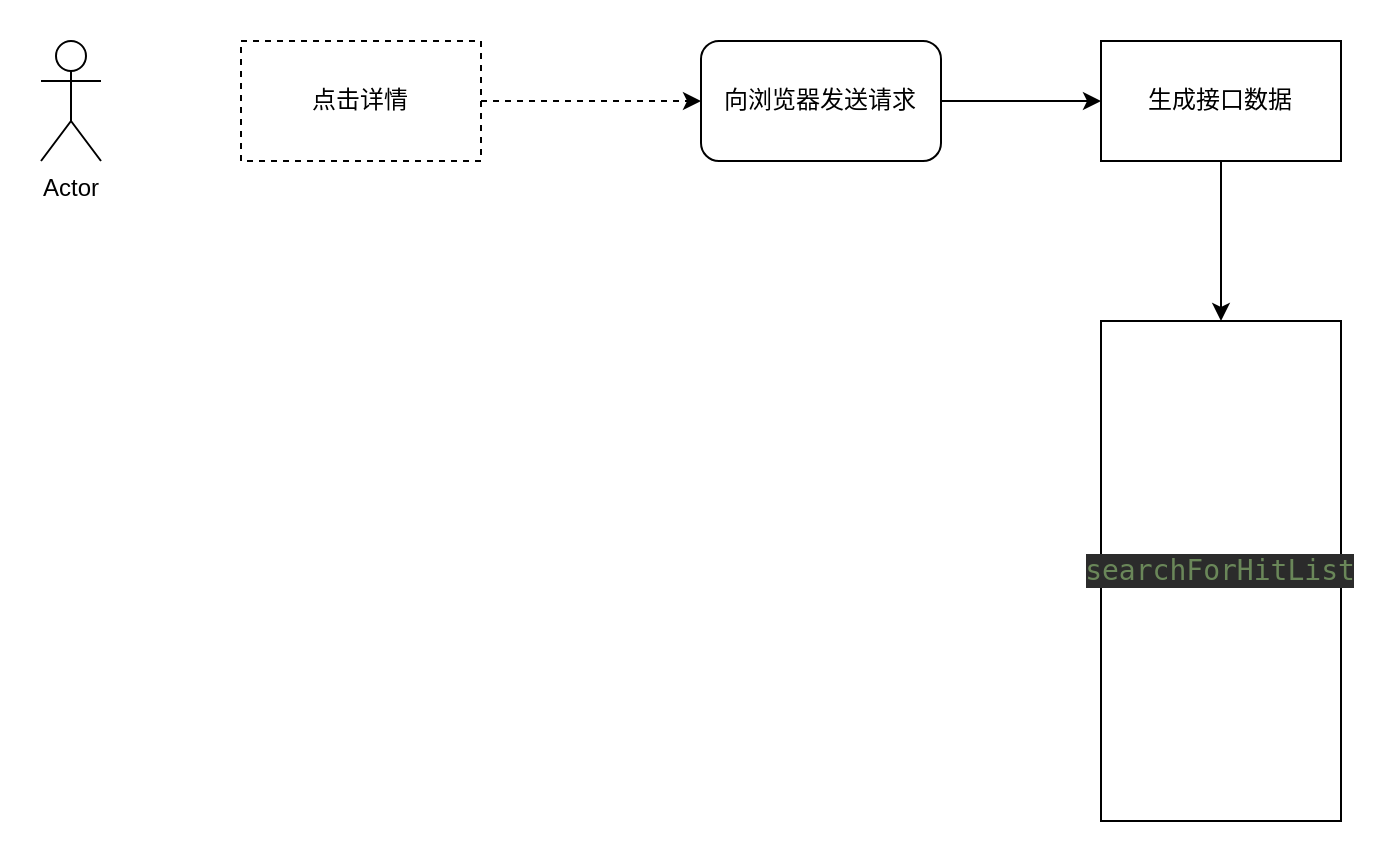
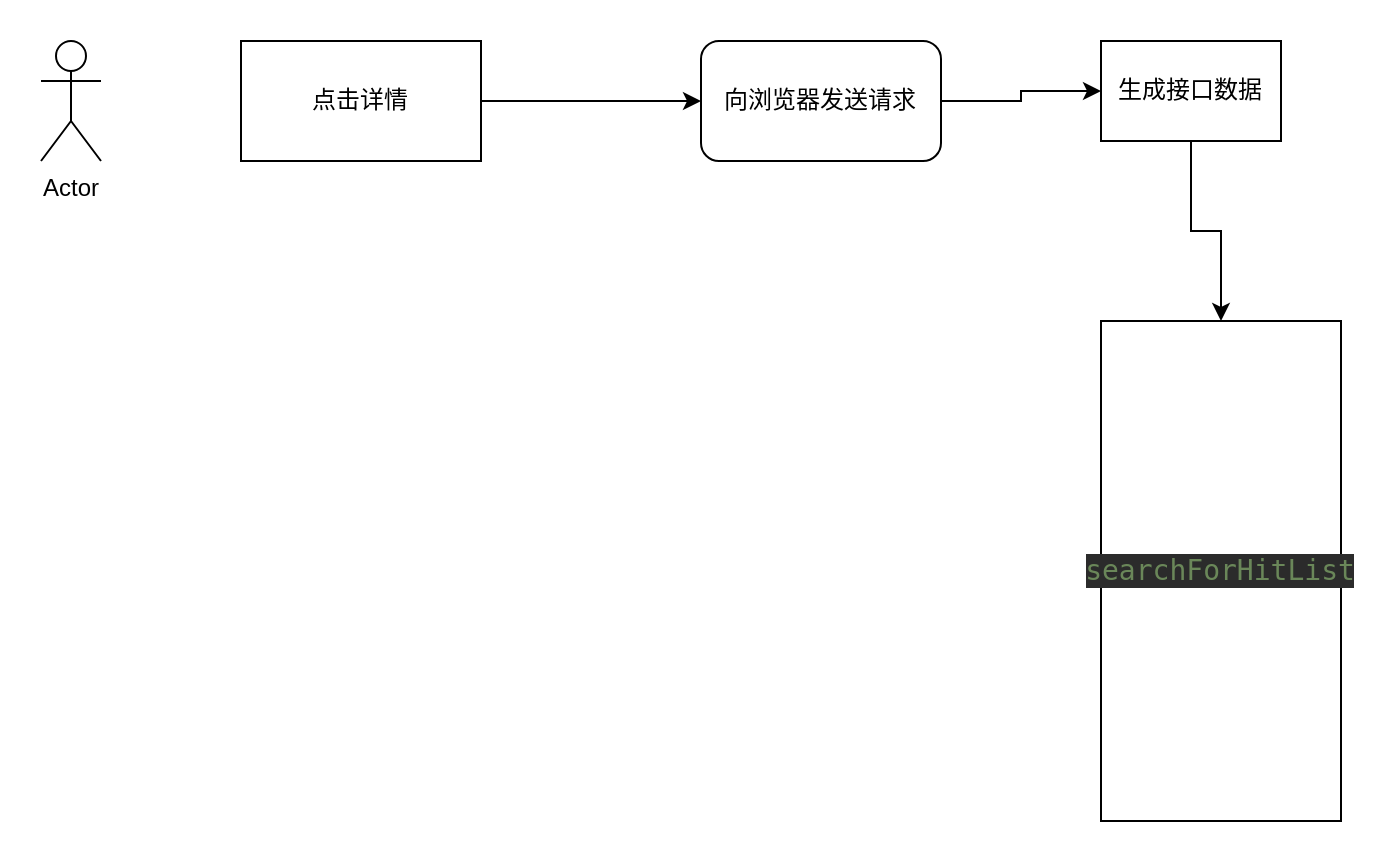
(361, 101) -> (361, 101)
(583, 101) -> (583, 101)
(1221, 101) -> (1191, 91)
